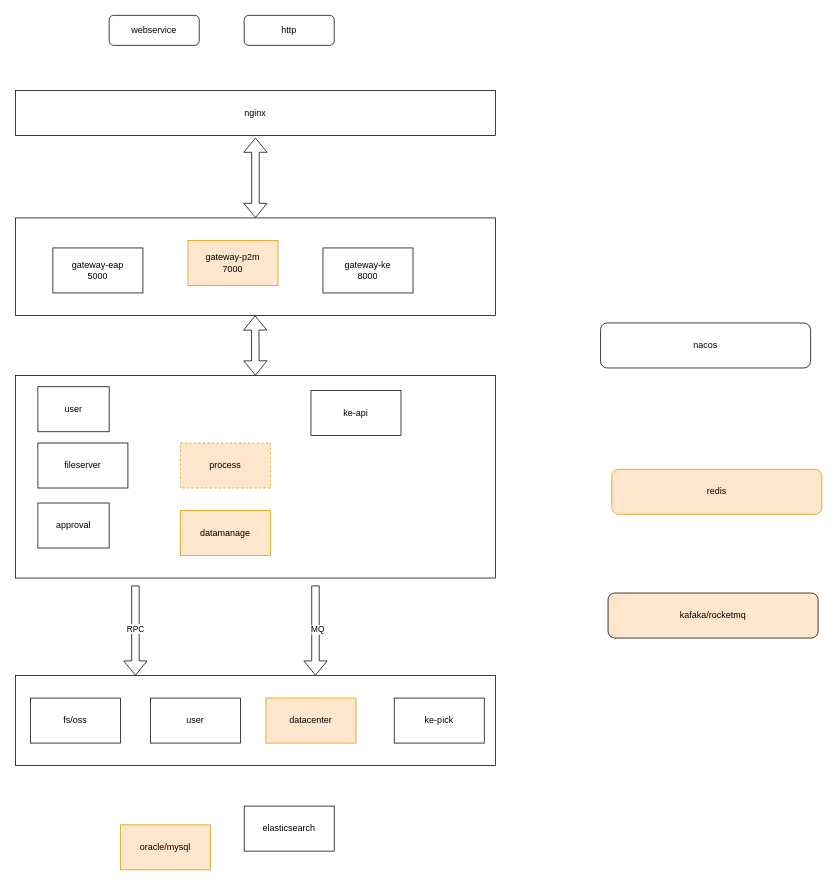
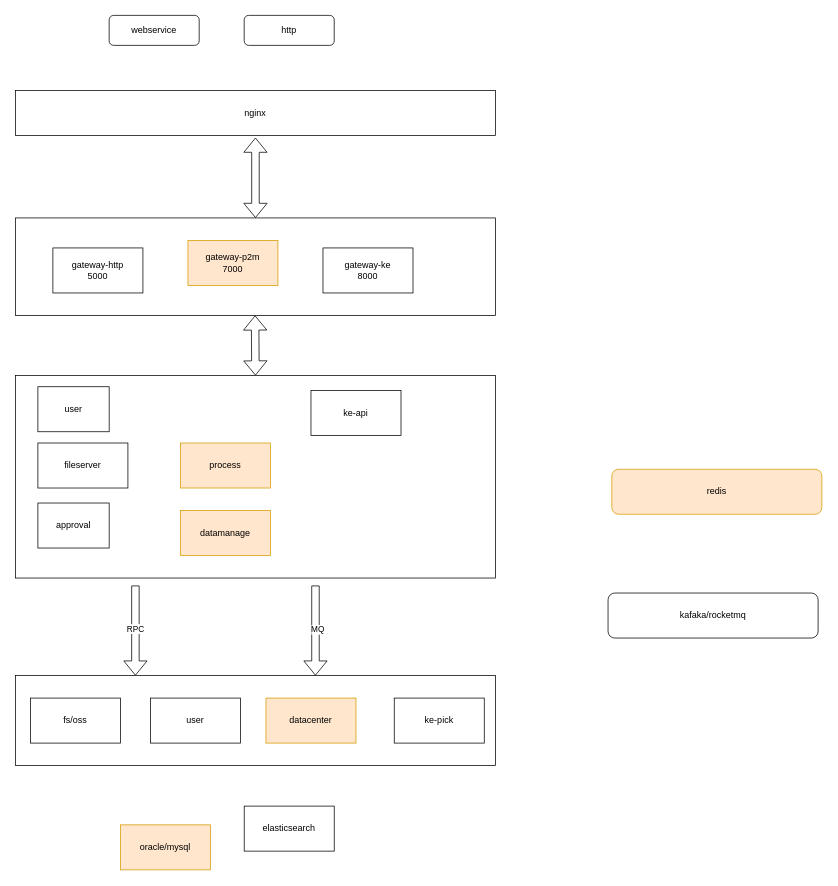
(98, 270) -> (98, 270)
(705, 345) -> none
(225, 465) -> (225, 465)
(713, 615) -> (713, 615)
